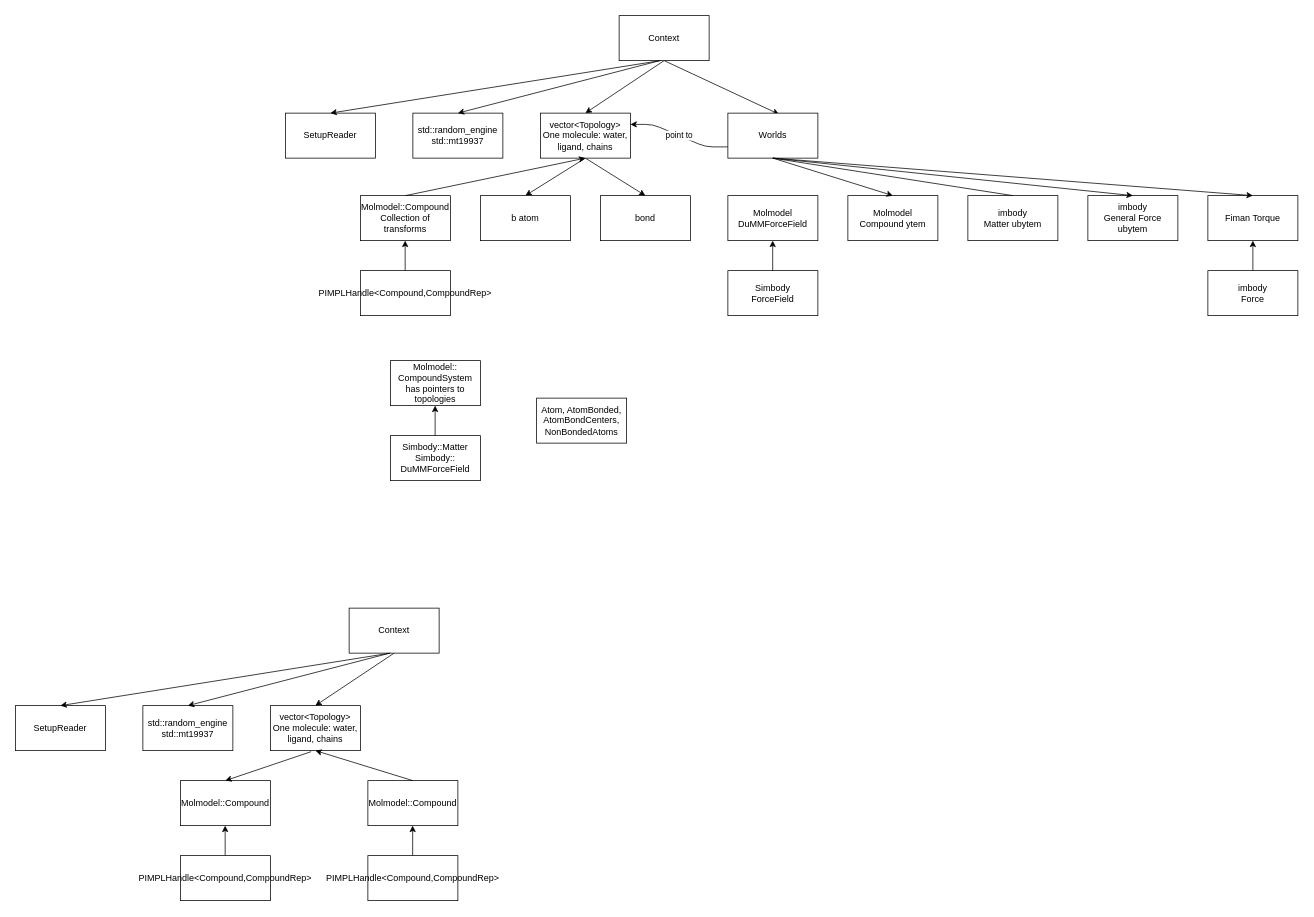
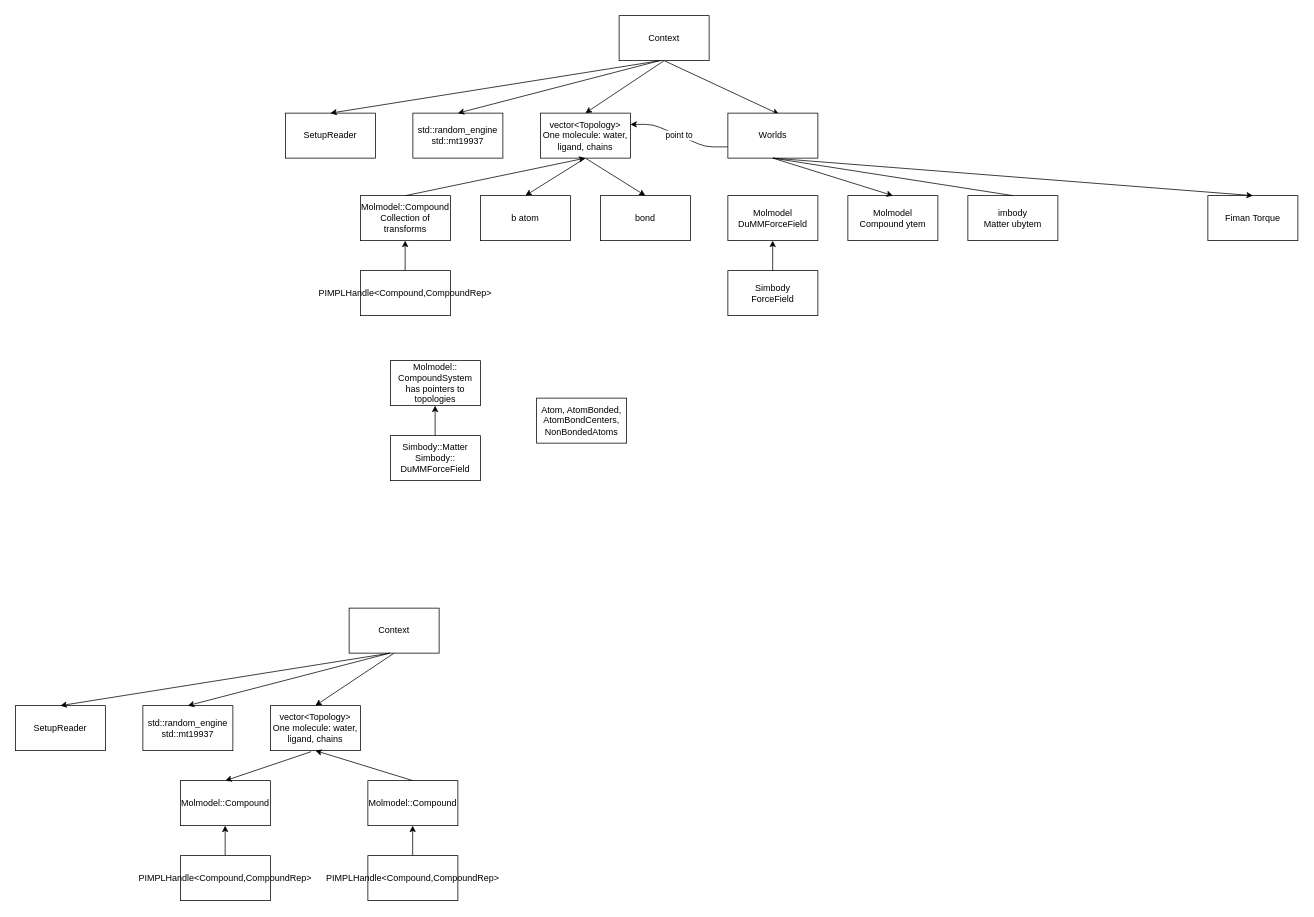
(966, 178) -> none
(1133, 218) -> none
(1253, 247) -> none
(1253, 293) -> none
